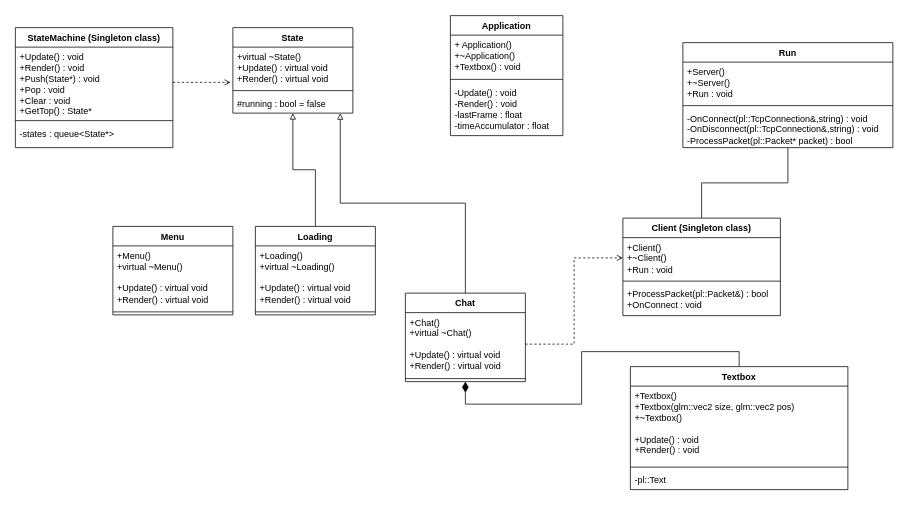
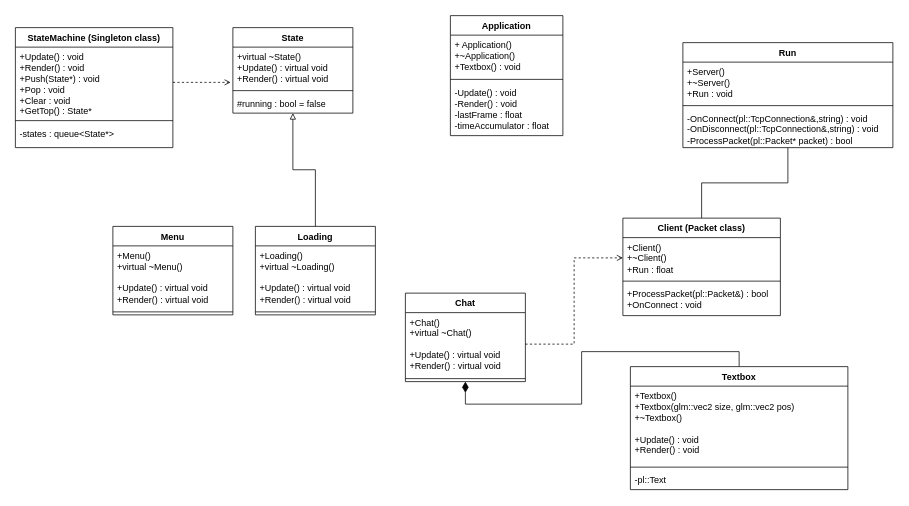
(406, 203) -> none
(702, 229) -> (702, 229)
(650, 259) -> (653, 259)
